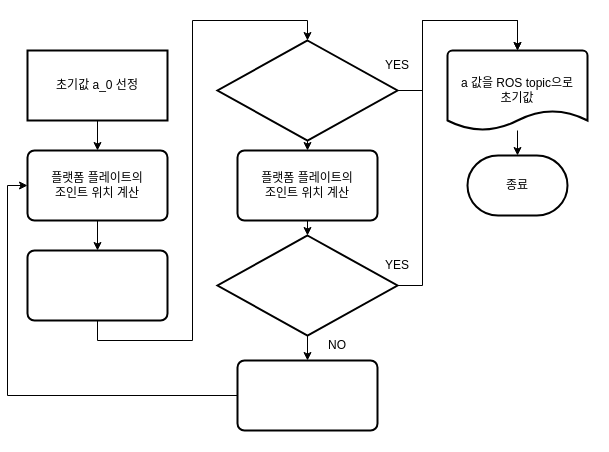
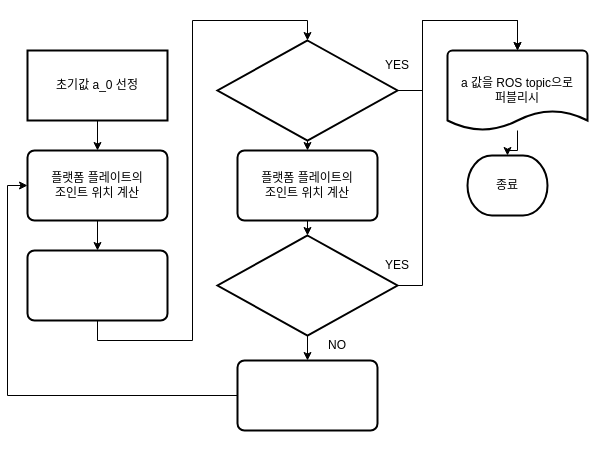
(518, 91) -> (518, 91)
(518, 186) -> (508, 186)
